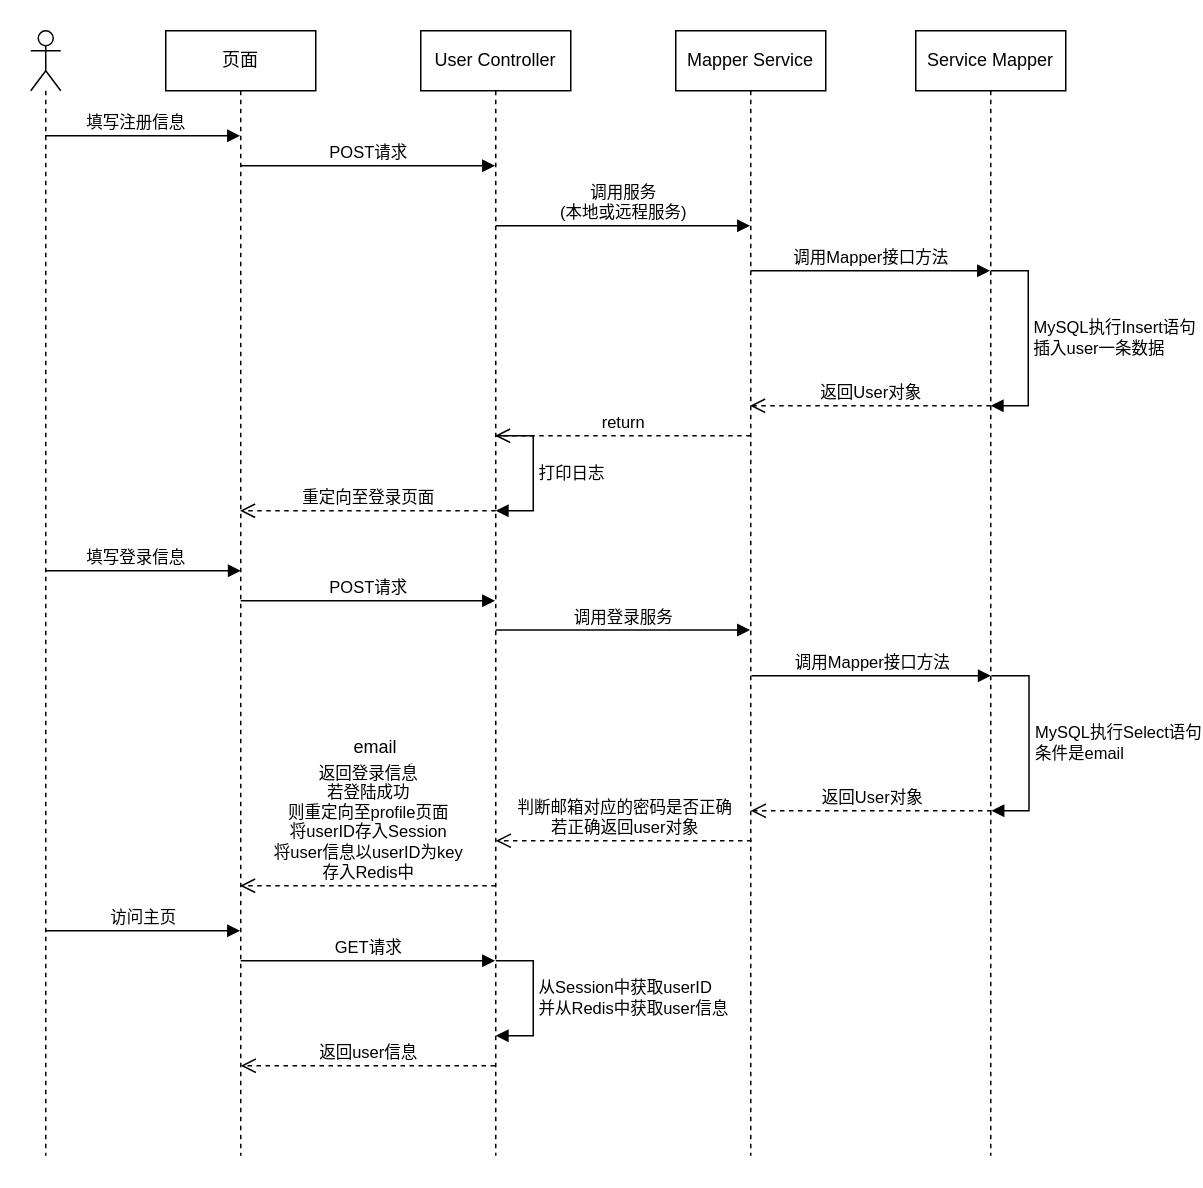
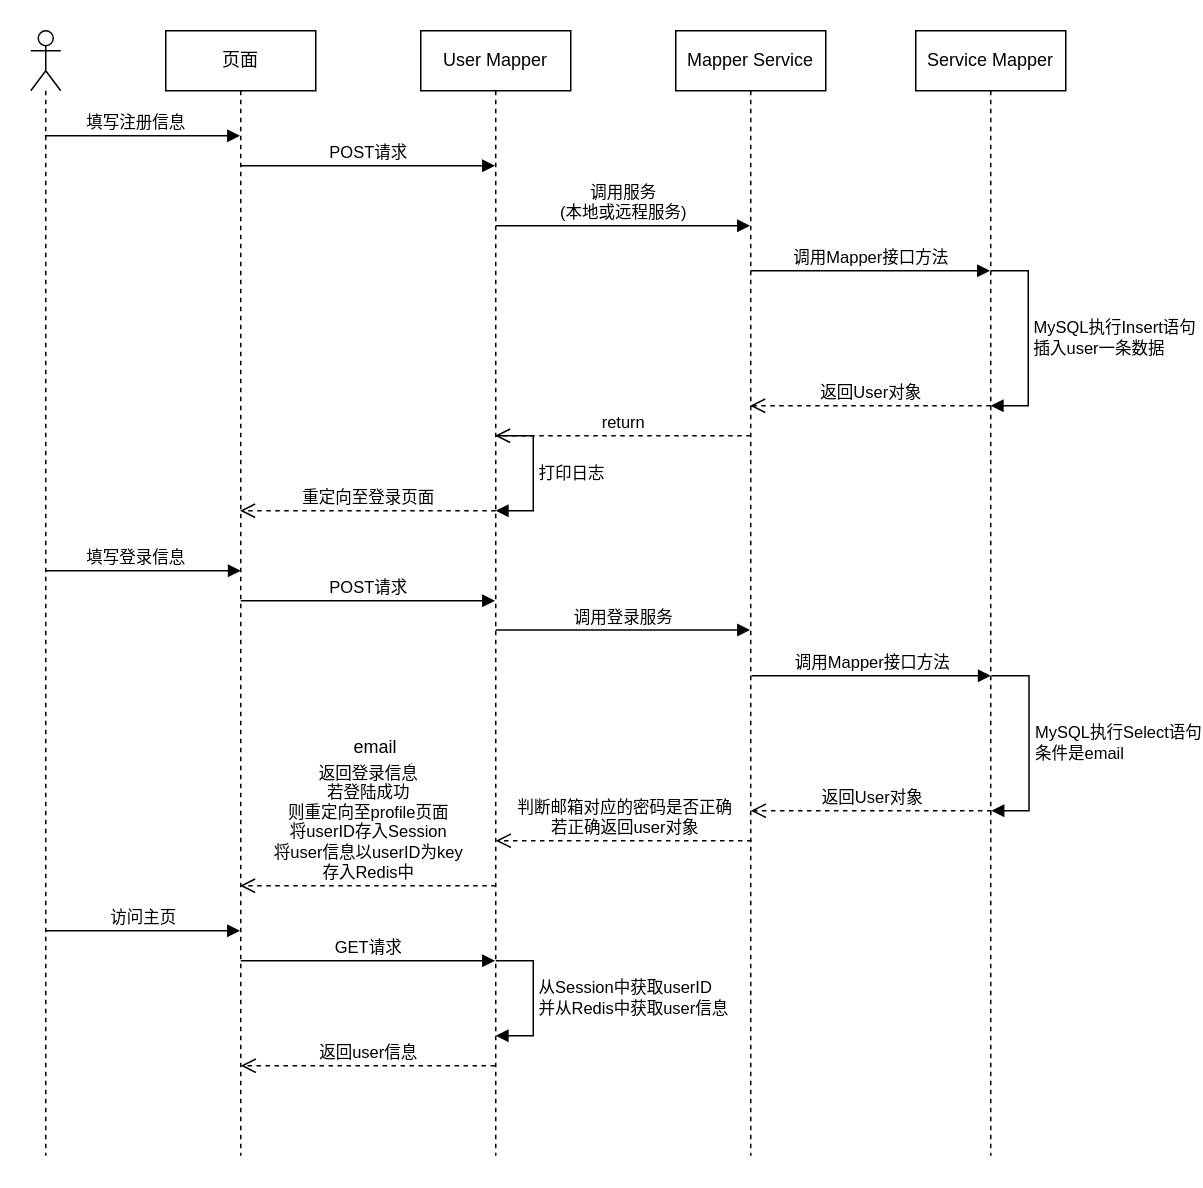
(496, 61) -> (496, 61)
